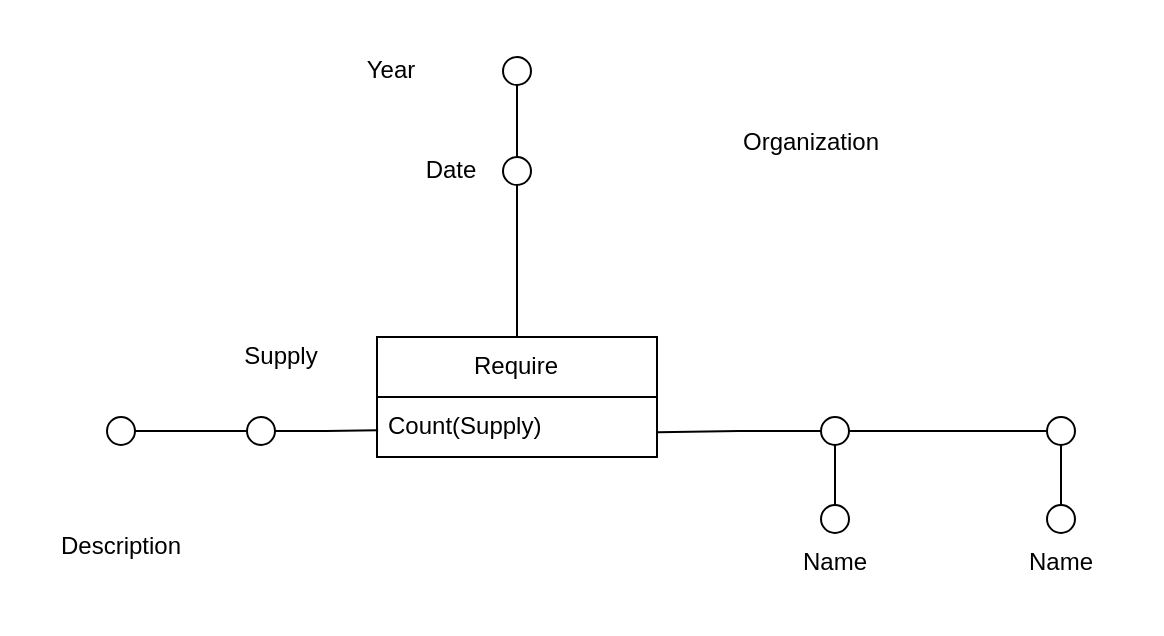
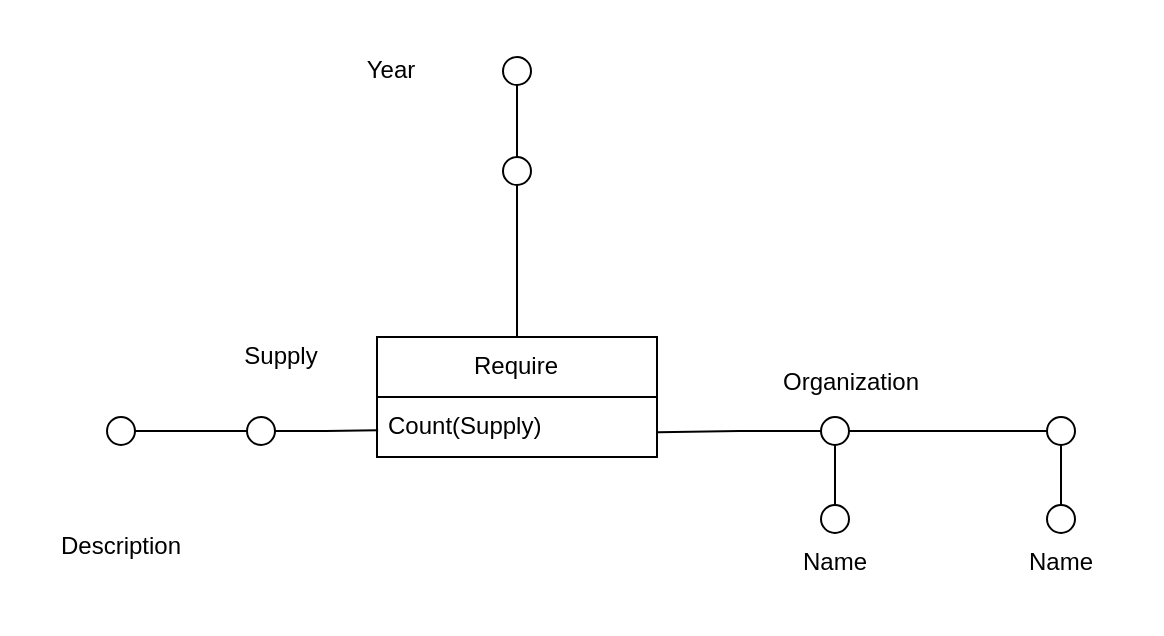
(811, 143) -> (851, 383)
(451, 171) -> none
